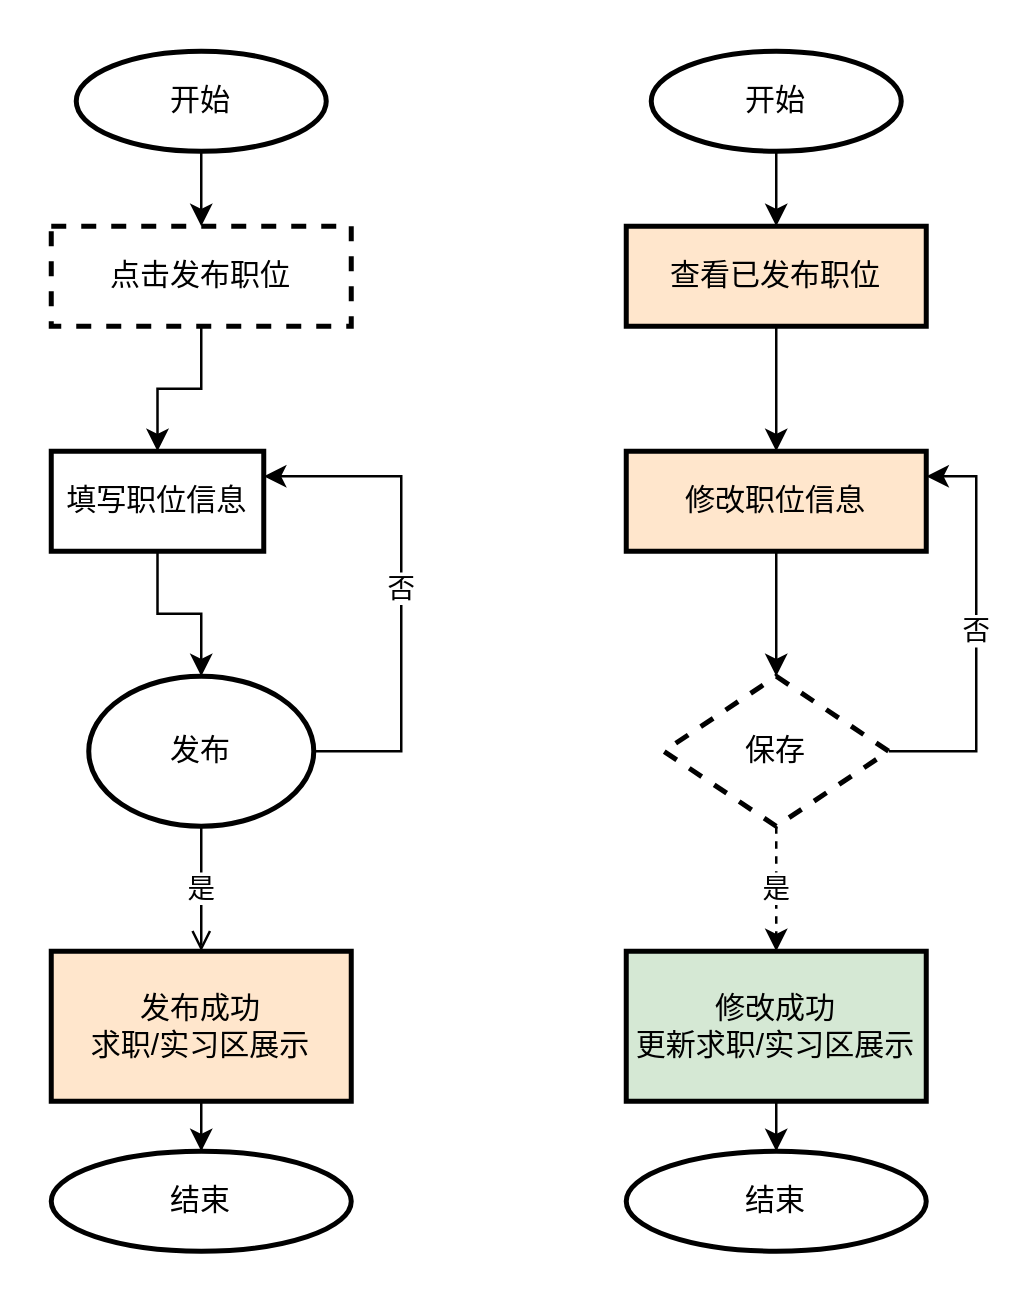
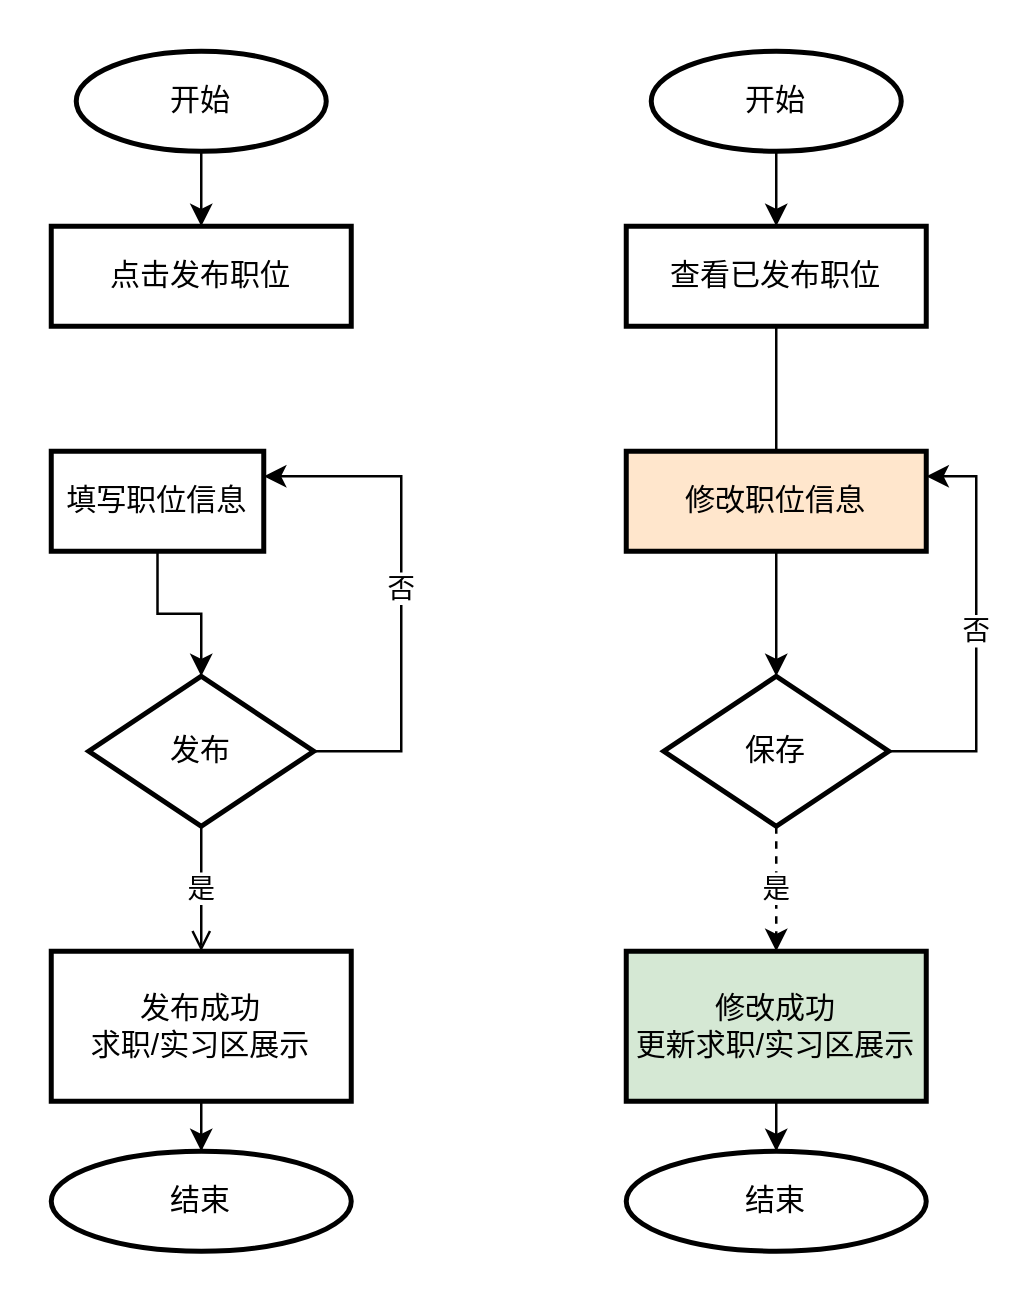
(201, 276) -> (201, 276)
(776, 276) -> (776, 276)
(187, 389) -> none
(776, 433) -> (776, 440)
(201, 751) -> (201, 751)
(776, 751) -> (776, 751)
(201, 1026) -> (201, 1026)
